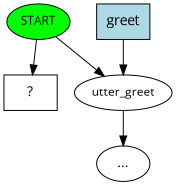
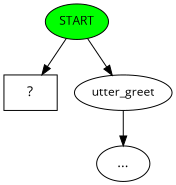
(123, 22) -> none
